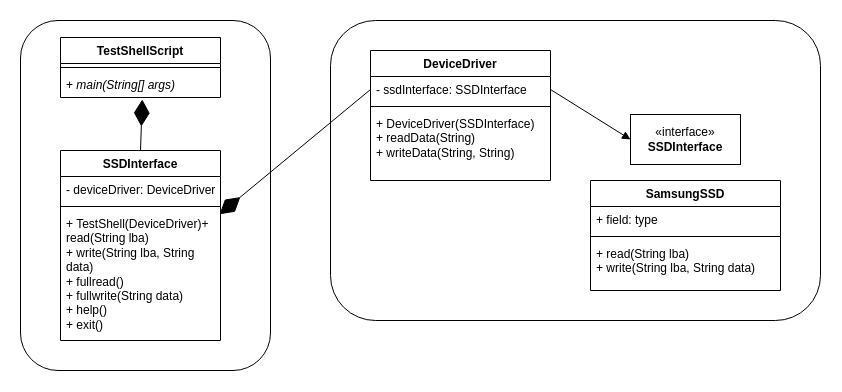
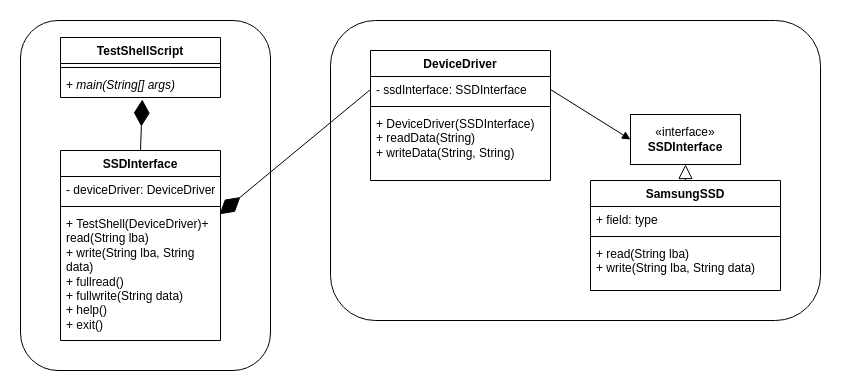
none -> (686, 181)
